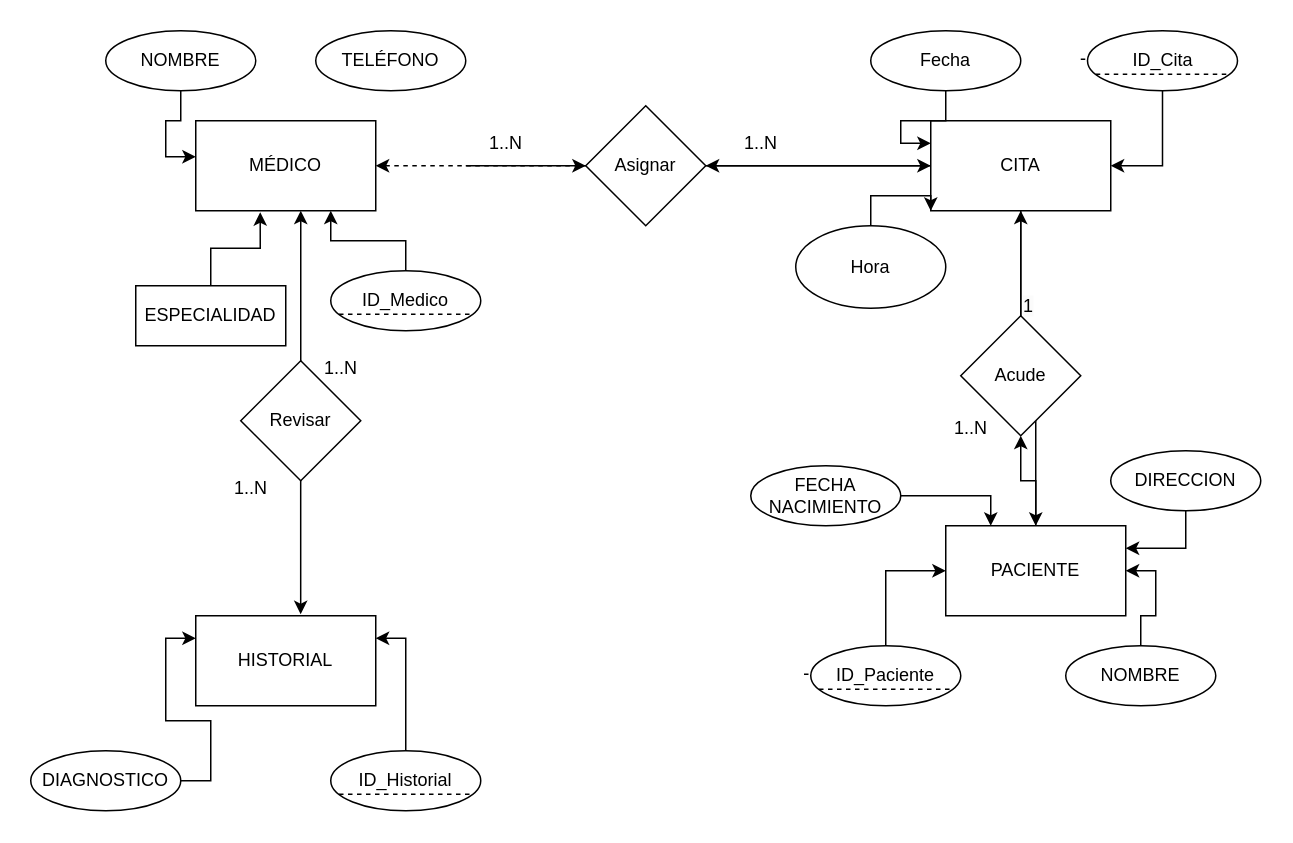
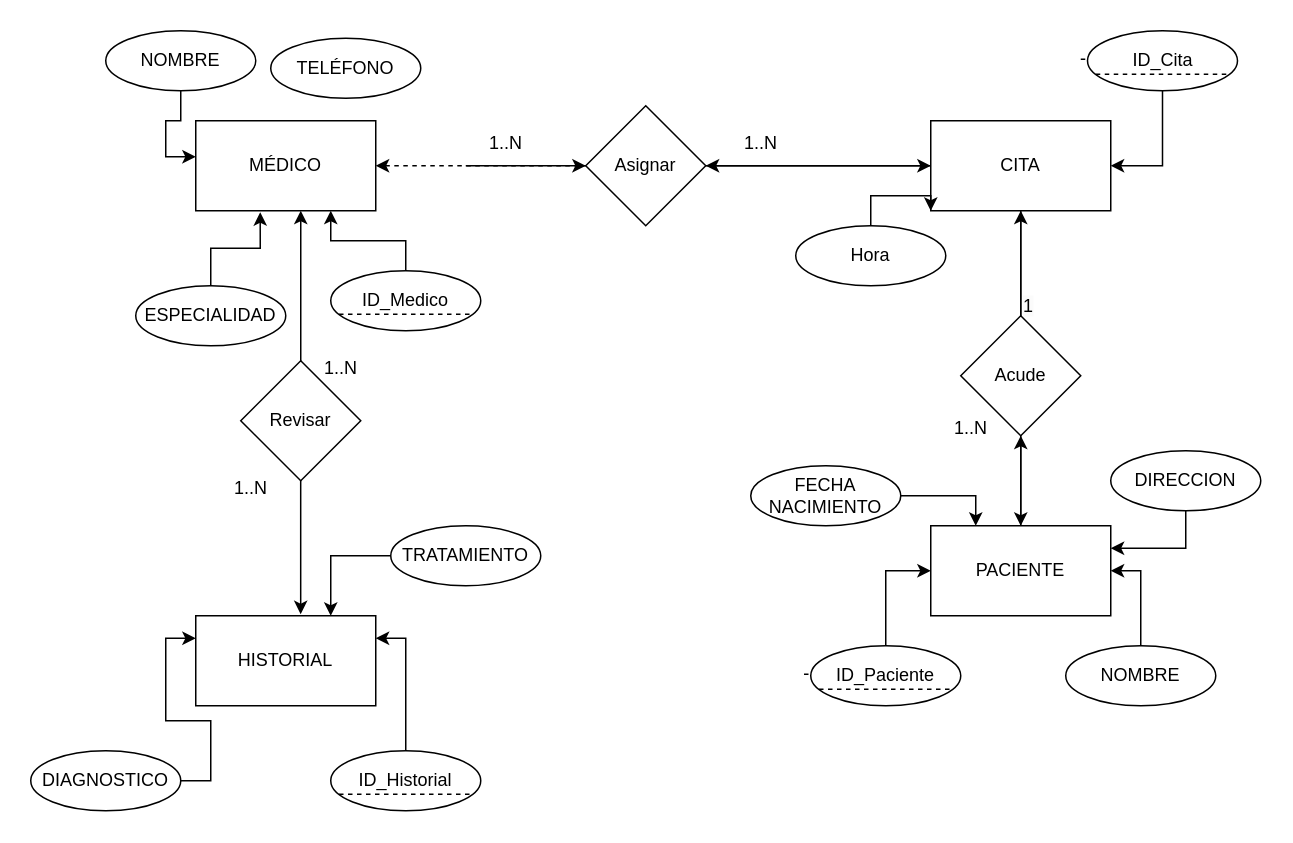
(391, 61) -> (346, 68)
(946, 61) -> none
(901, 127) -> none
(871, 267) -> (871, 256)
(211, 316) -> (211, 316)
none -> (336, 556)
none -> (466, 556)
(1036, 571) -> (1021, 571)
